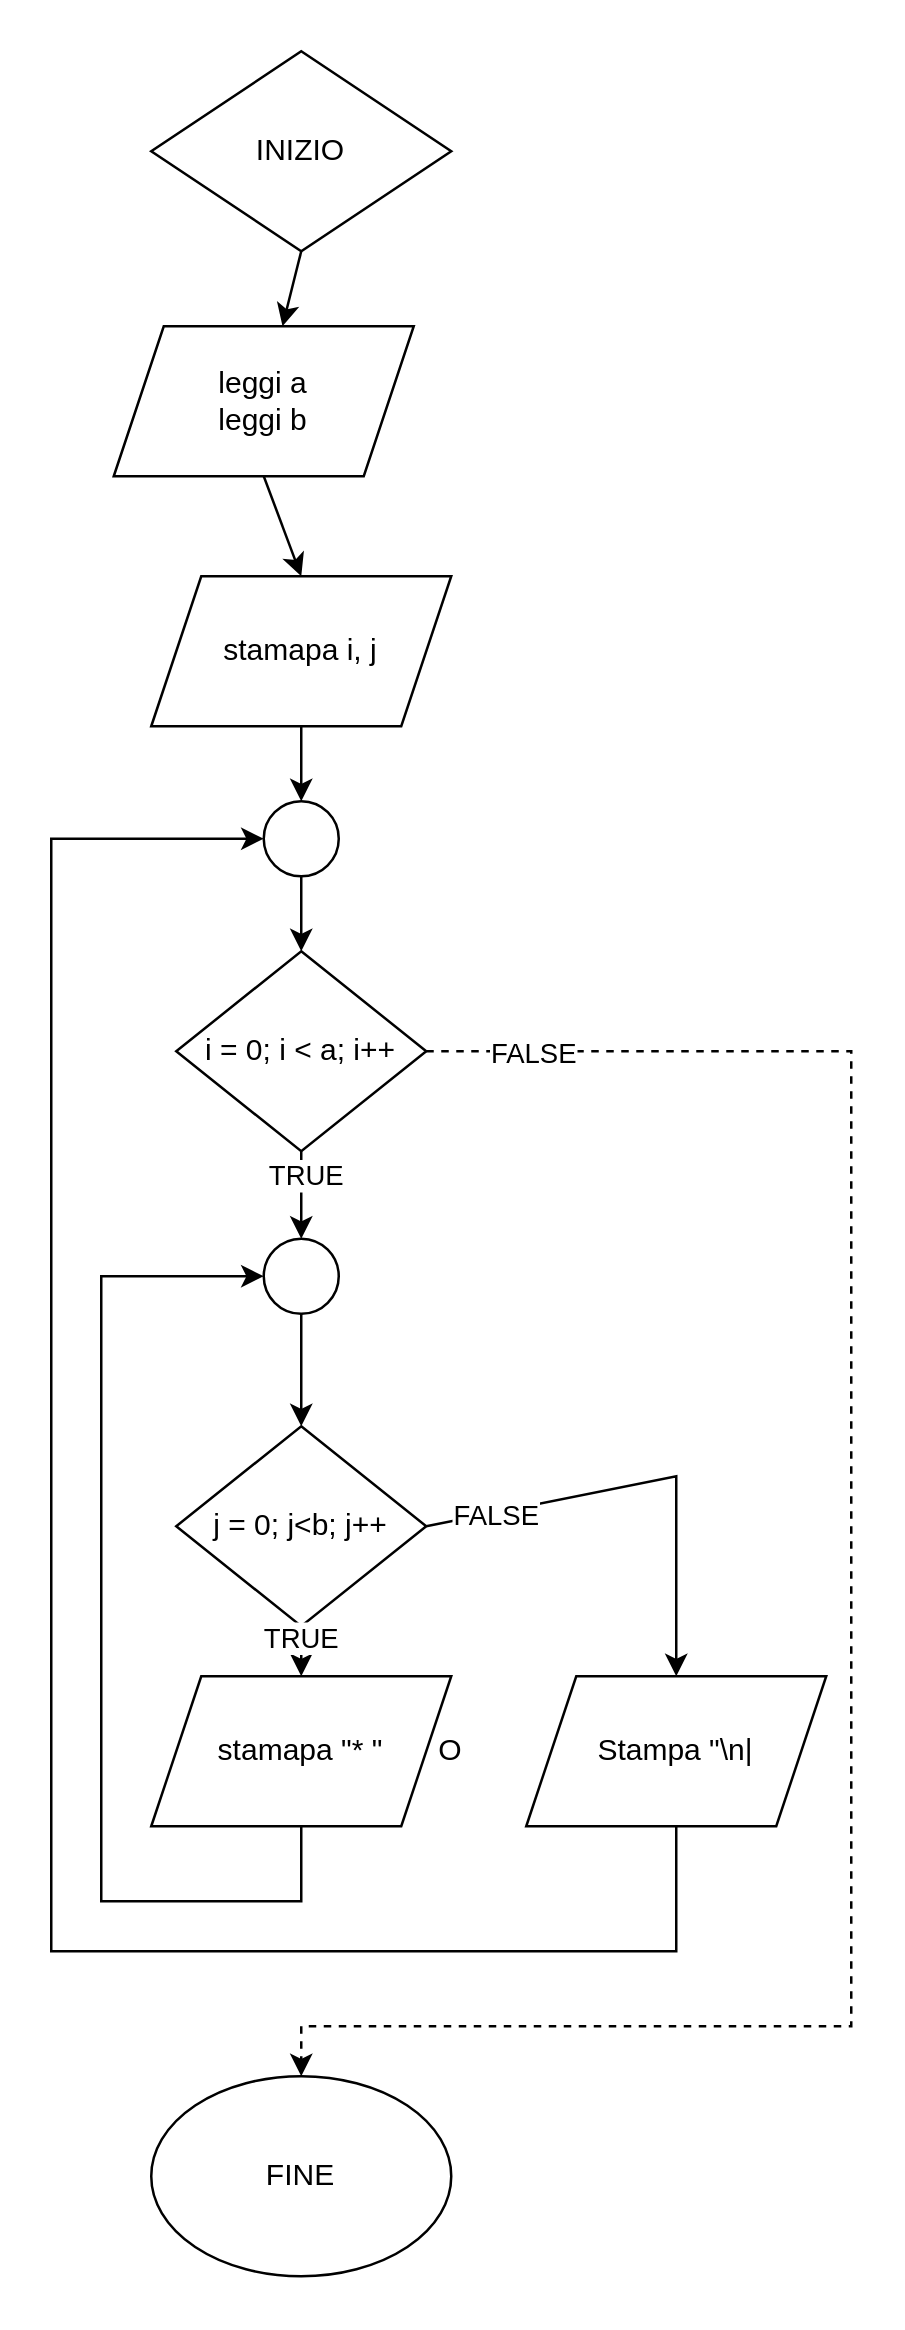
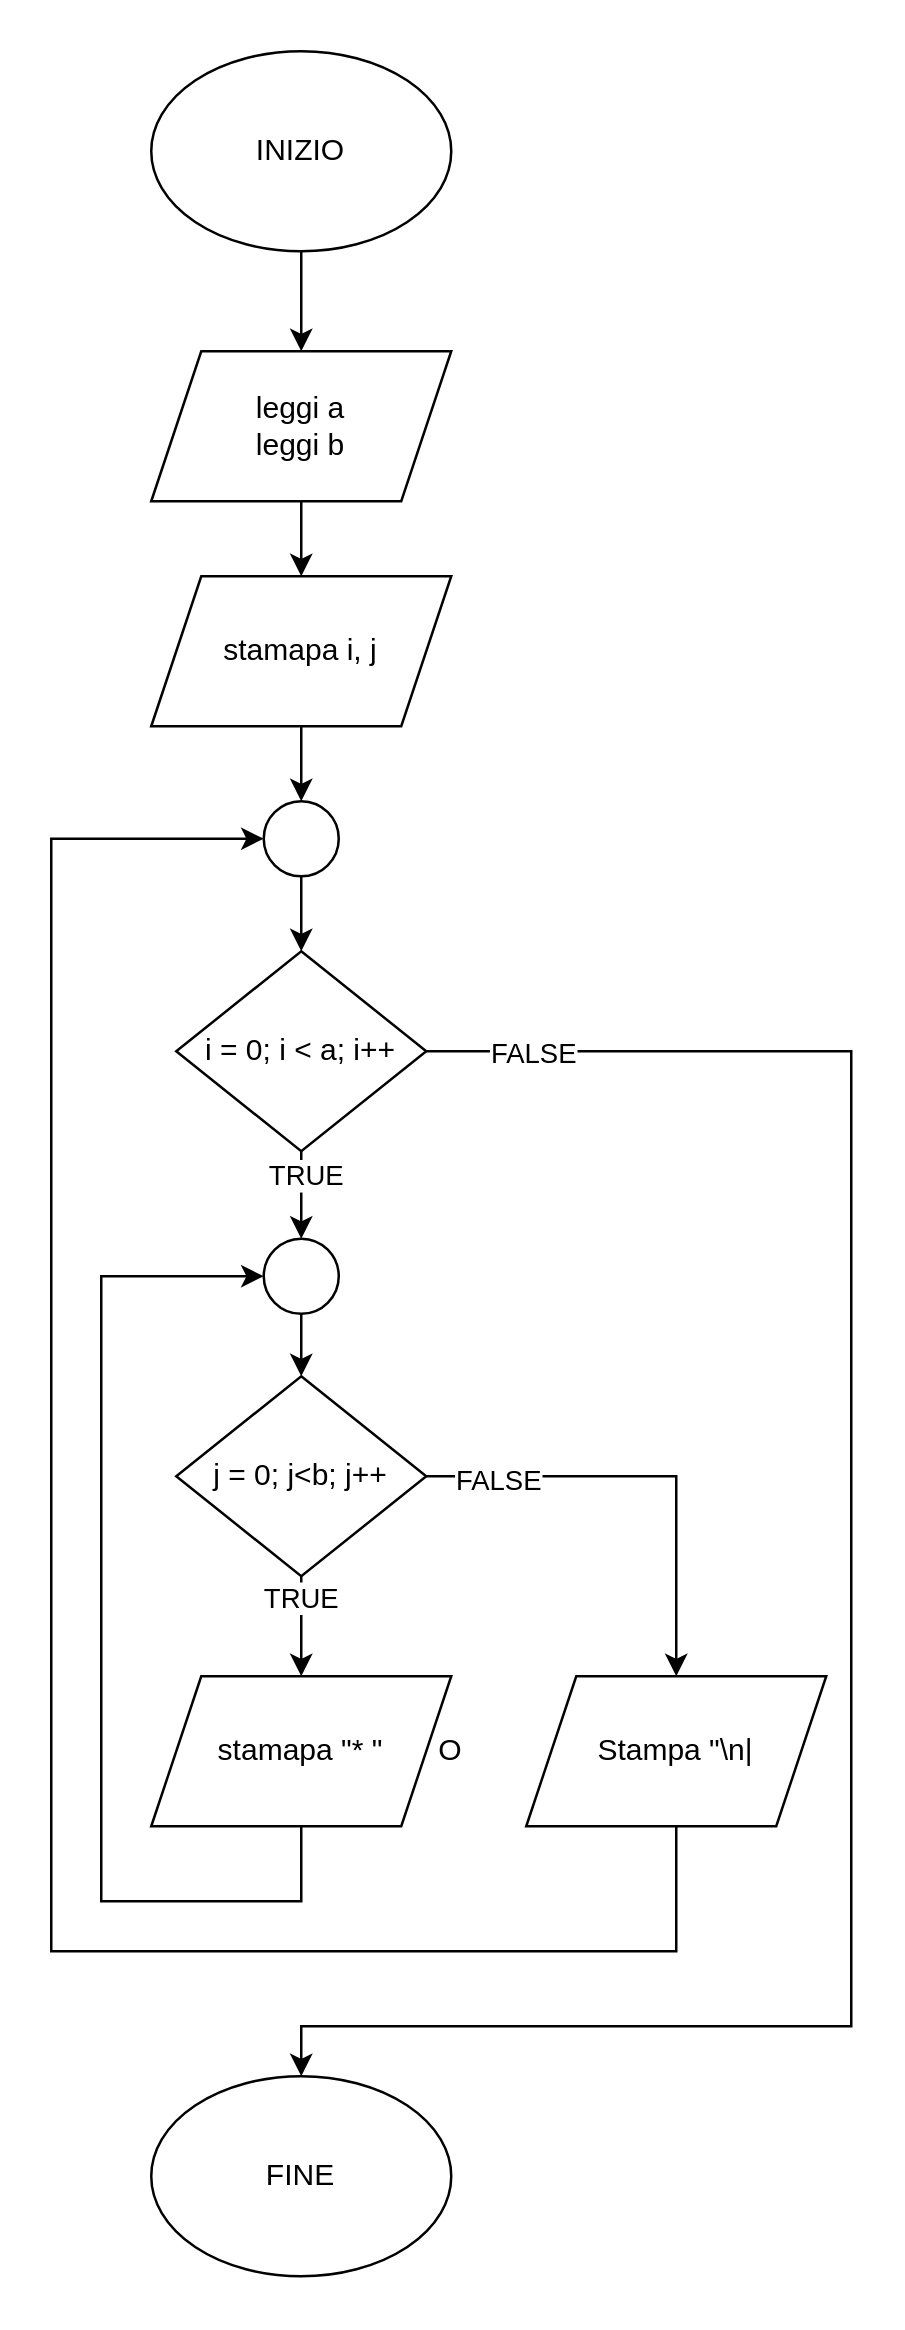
(301, 151) -> (301, 151)
(264, 401) -> (301, 426)
(301, 1526) -> (301, 1476)
(851, 1692) -> (851, 1692)
